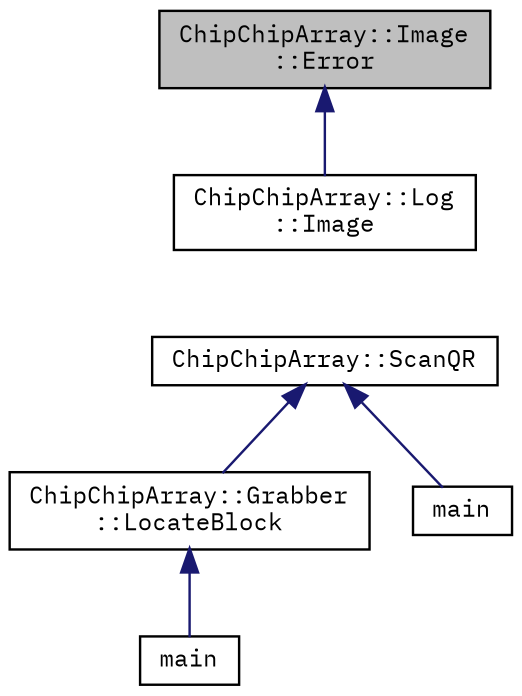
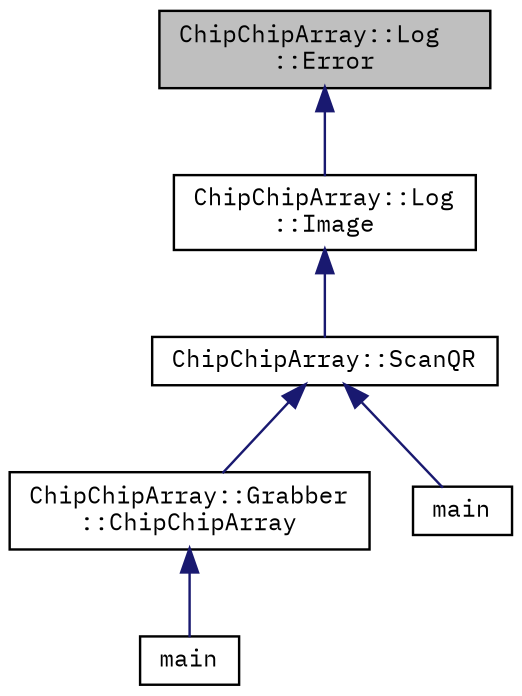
(325, 50) -> (325, 50)
none -> (325, 306)
(190, 511) -> (190, 511)
